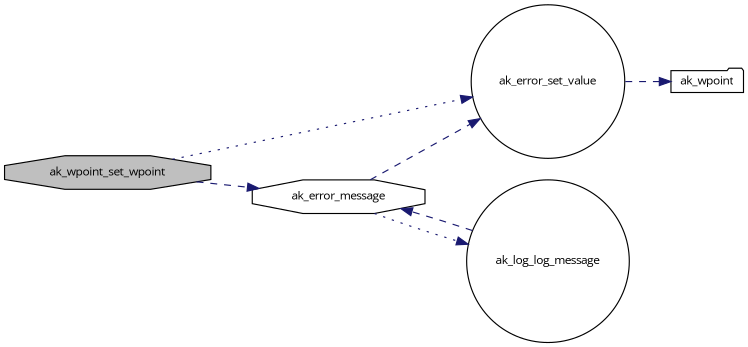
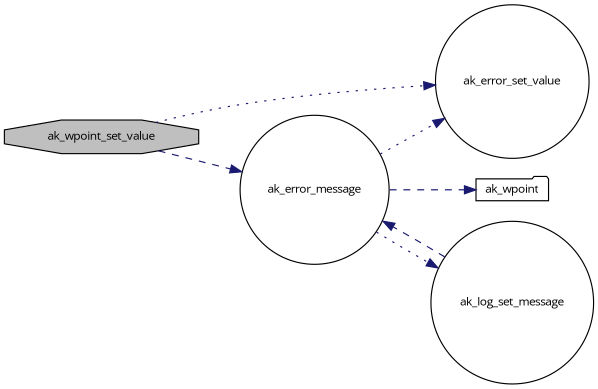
(642, 82) -> (427, 190)
(420, 152) -> (407, 139)
(108, 173) -> (102, 137)
(339, 197) -> (315, 190)
(548, 261) -> (512, 303)
